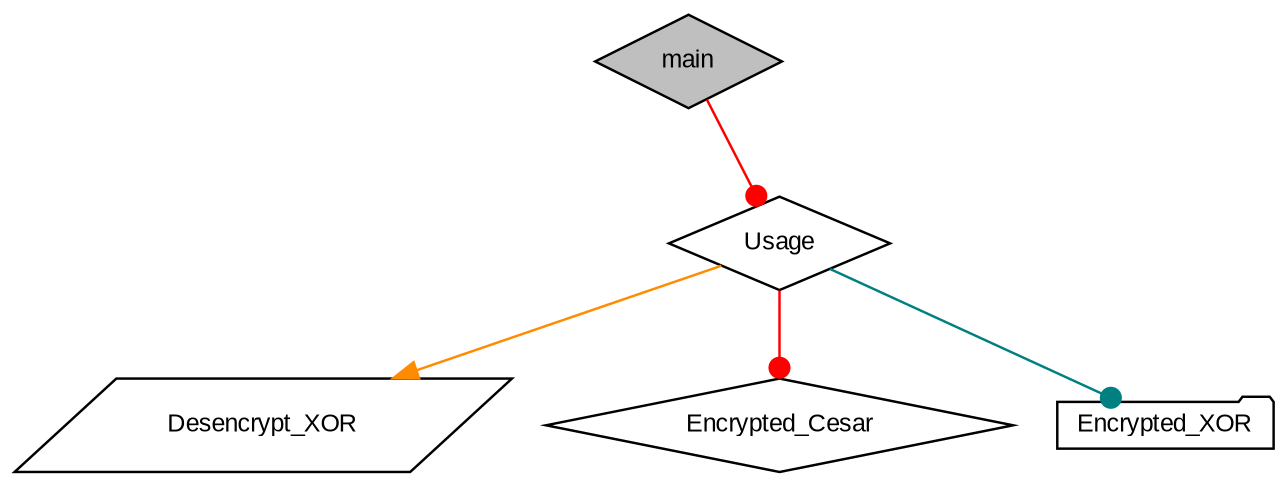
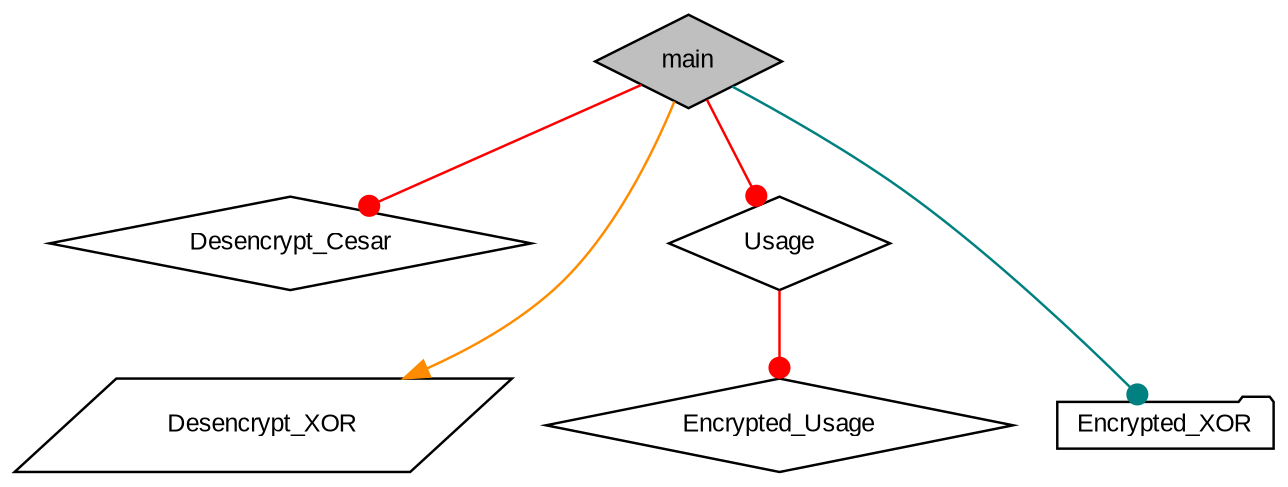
none -> (290, 243)
(569, 318) -> (580, 263)
(966, 331) -> (943, 220)
(779, 425) -> (779, 425)
